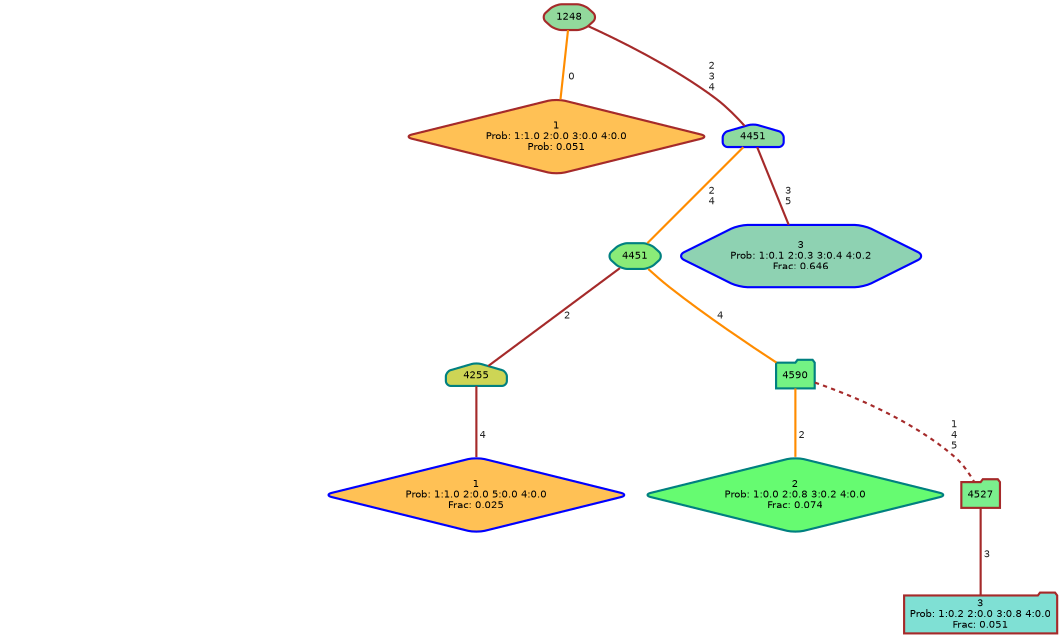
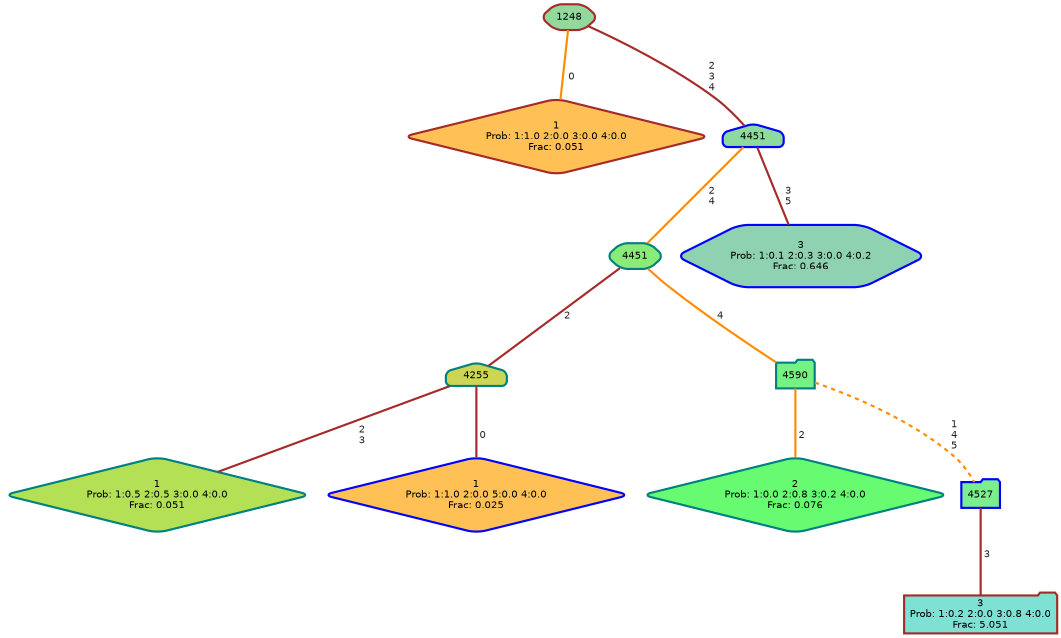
(556, 137) -> (556, 137)
(801, 256) -> (801, 256)
(902, 421) -> (902, 421)
(481, 435) -> (481, 435)
none -> (157, 495)
(795, 495) -> (795, 495)
(981, 495) -> (981, 495)
(981, 614) -> (981, 614)
